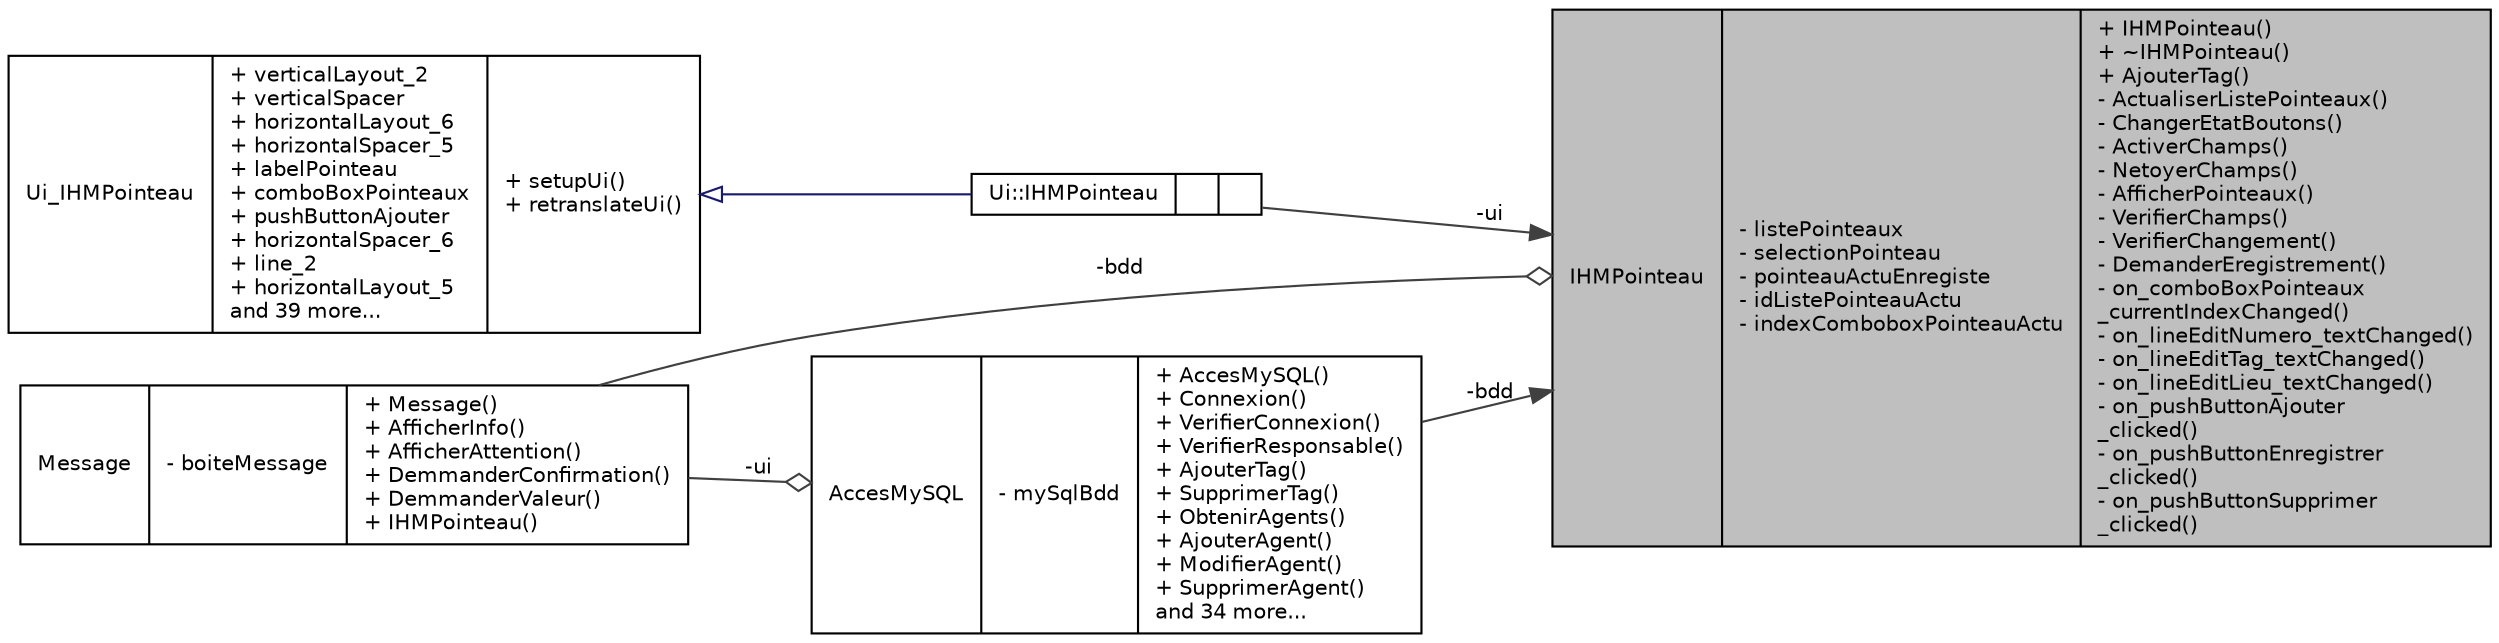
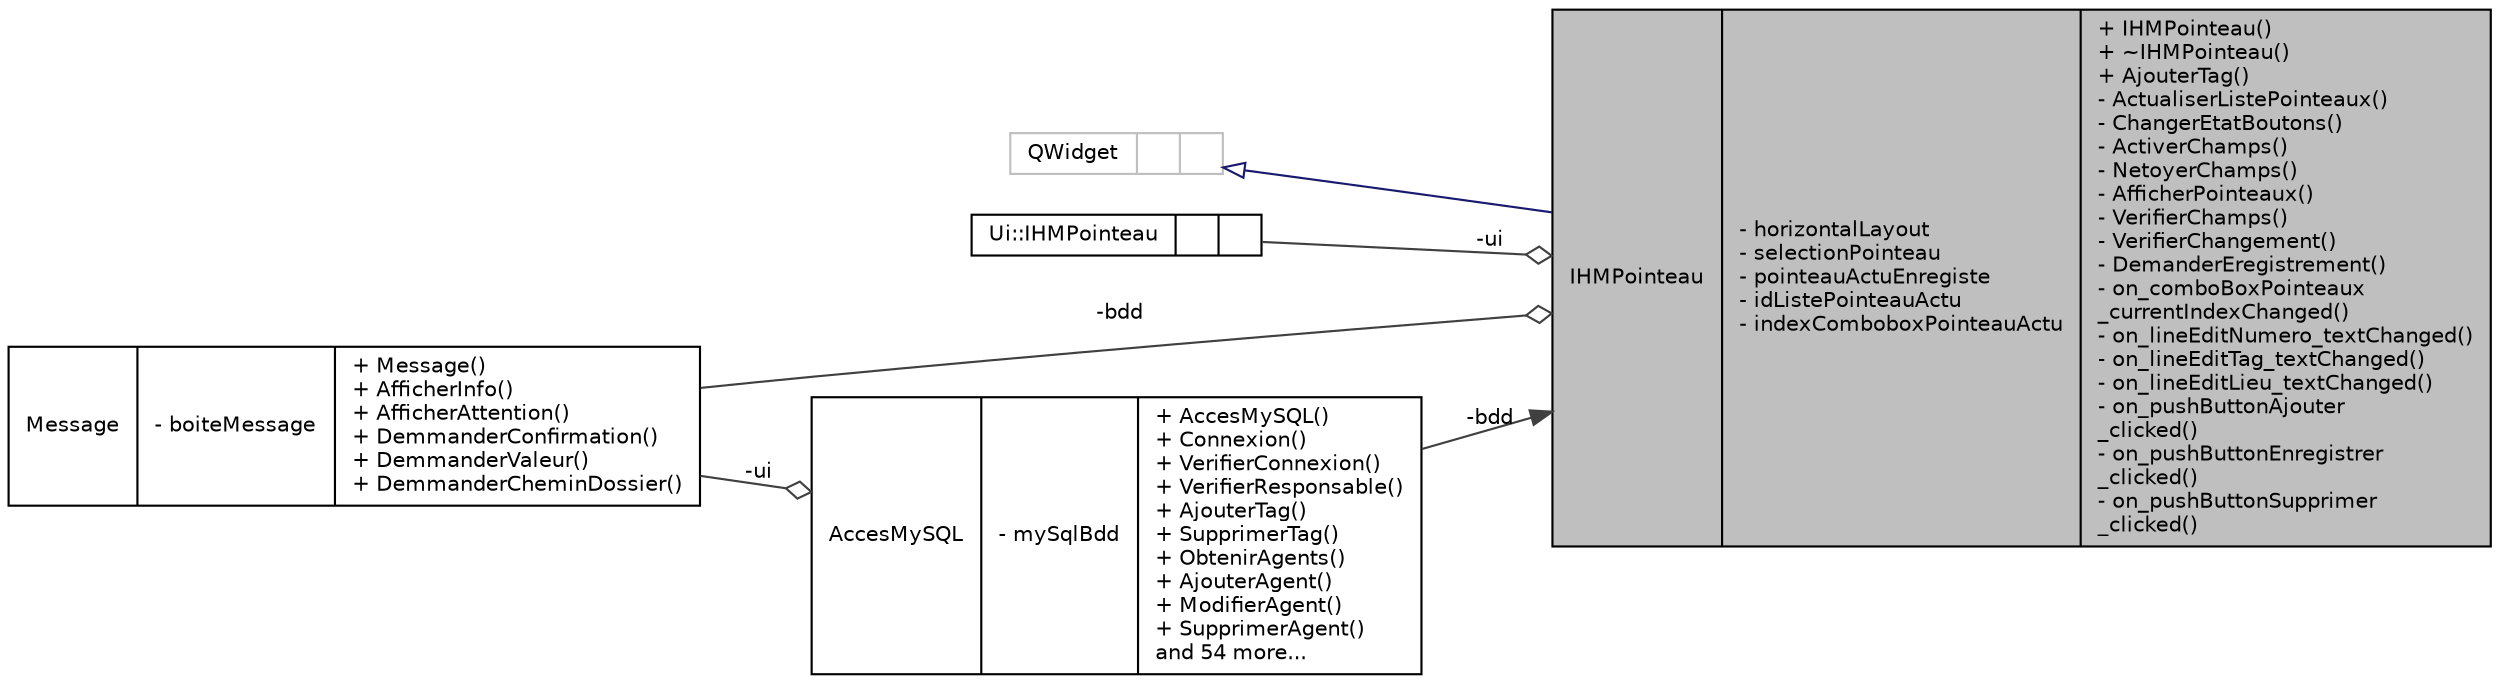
none -> (1117, 154)
(354, 194) -> none
(1396, 220) -> (1394, 248)
(1822, 230) -> (1835, 230)
(452, 523) -> (517, 484)
(1231, 612) -> (1231, 653)
